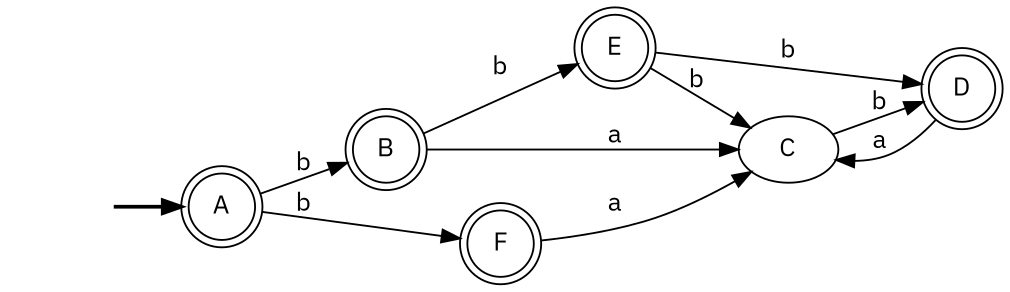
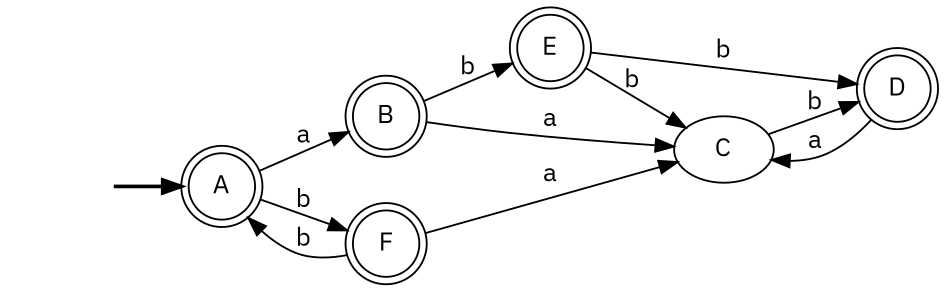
(304, 163) -> (304, 136)
none -> (301, 255)
